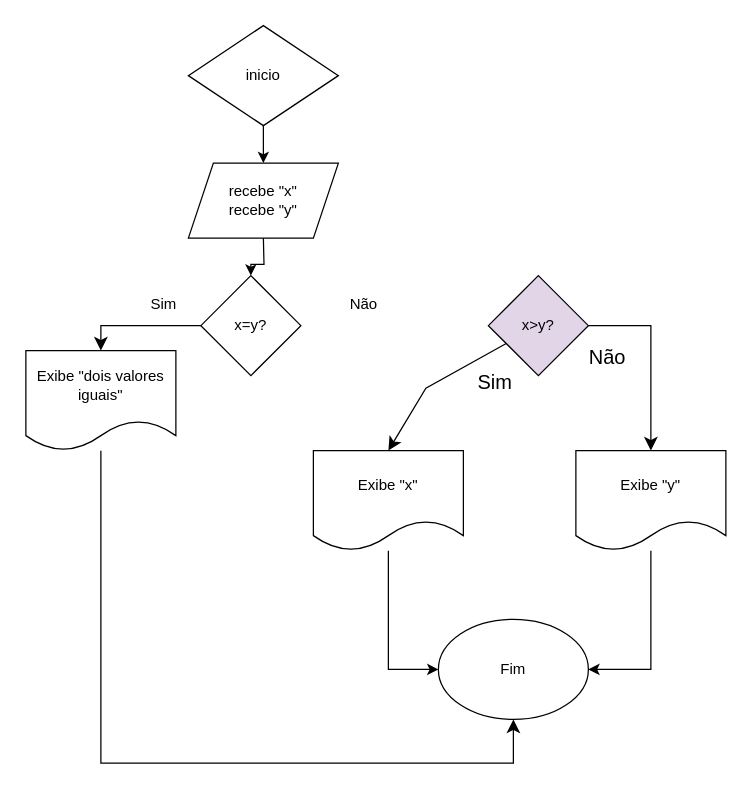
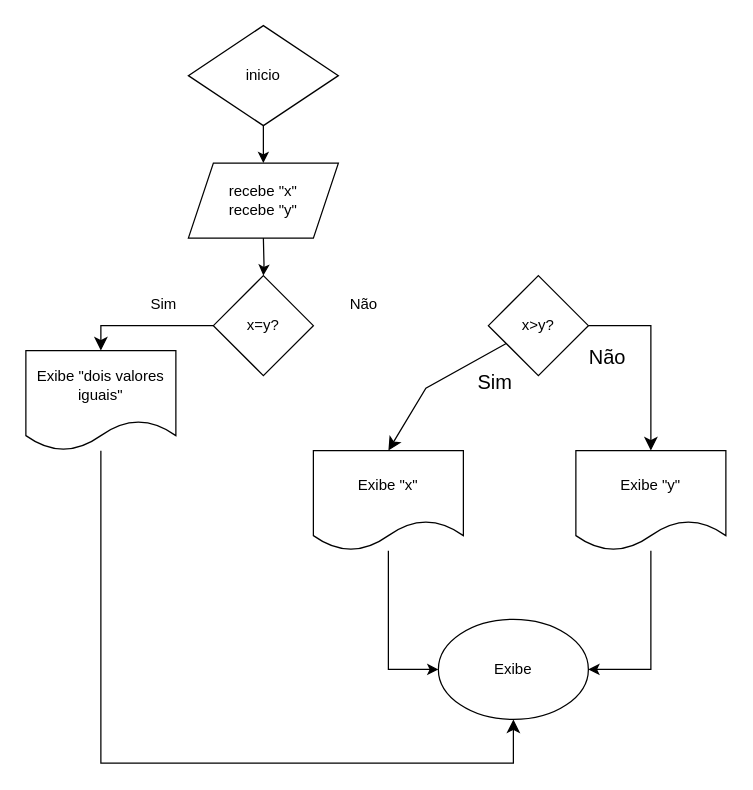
(251, 326) -> (263, 326)
(538, 326) -> (538, 326)
(513, 669) -> (513, 669)
